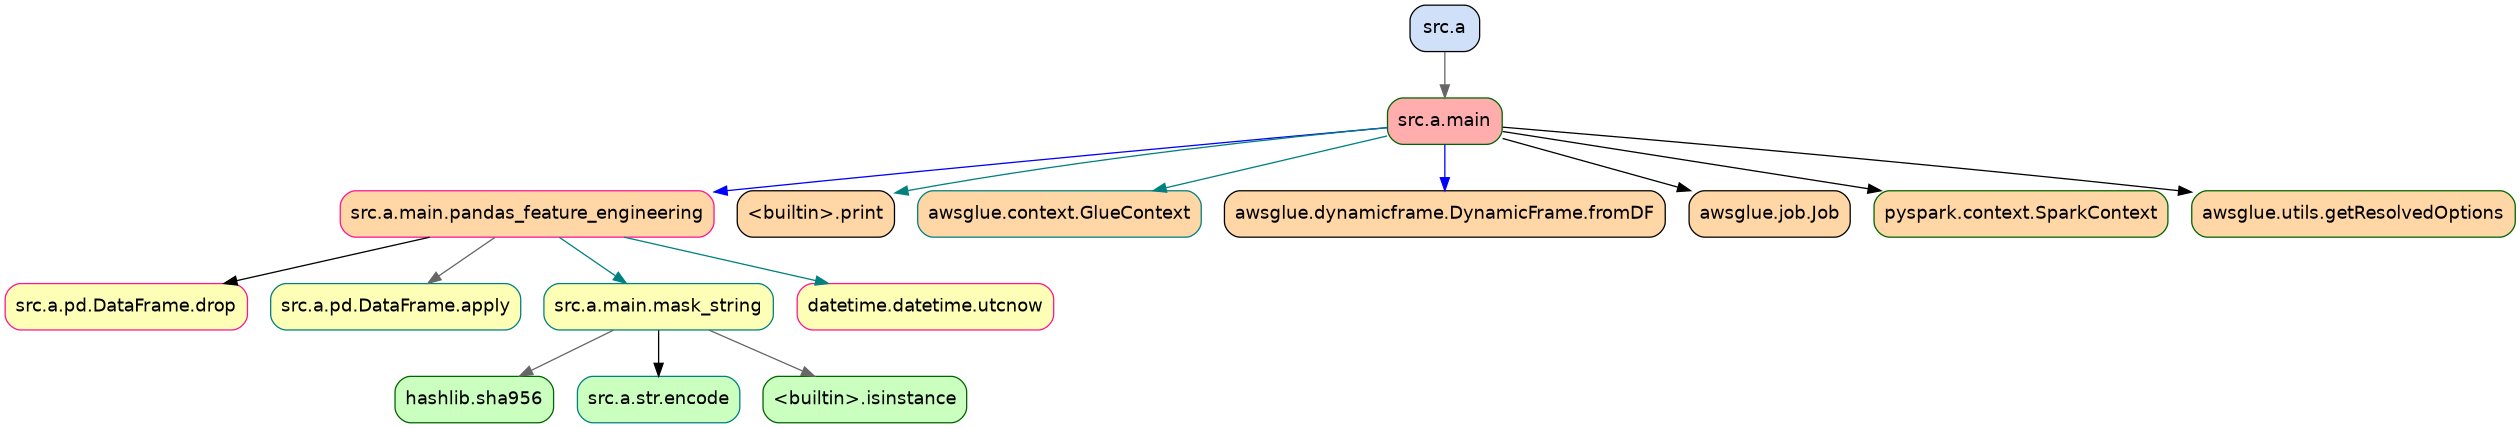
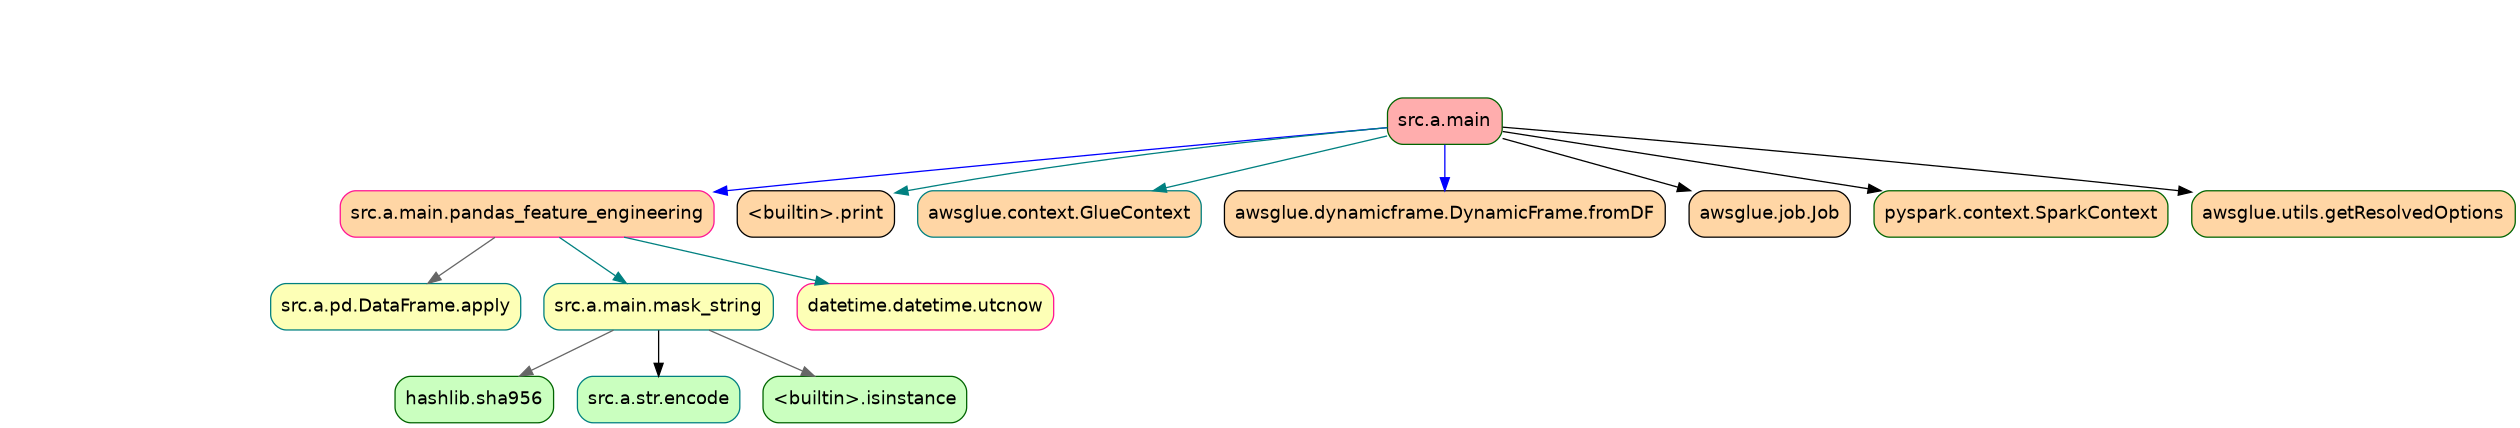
(1445, 28) -> none
(126, 307) -> none
